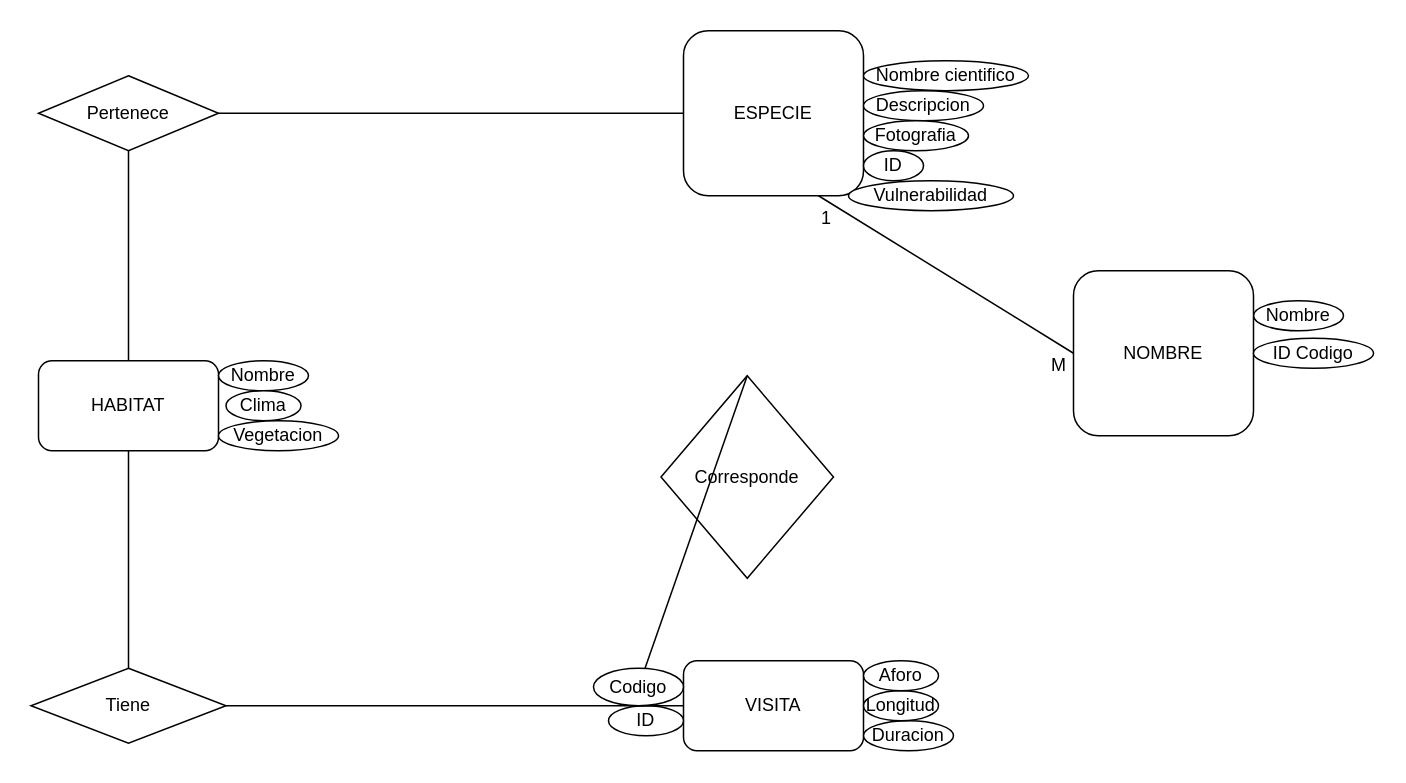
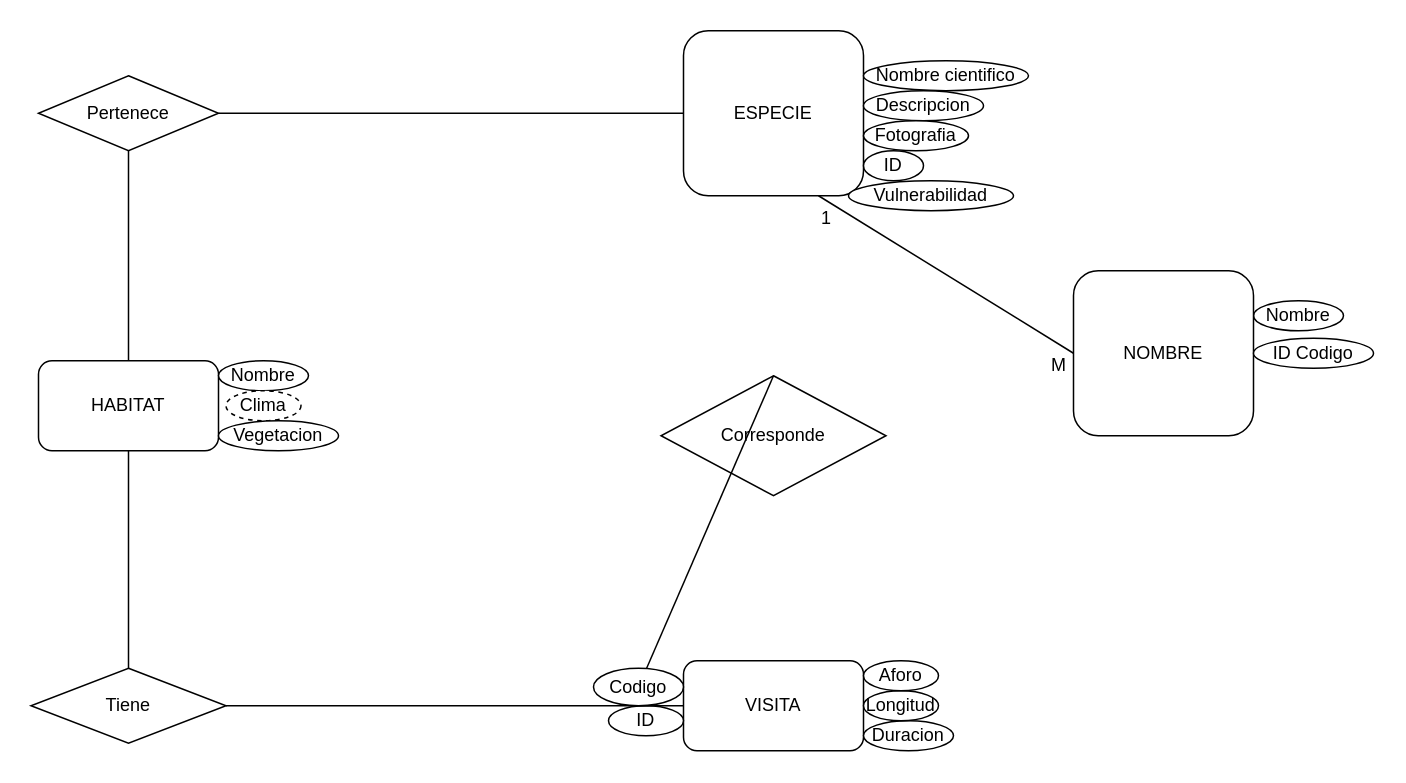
(263, 406) -> (263, 406)
(747, 477) -> (773, 436)
